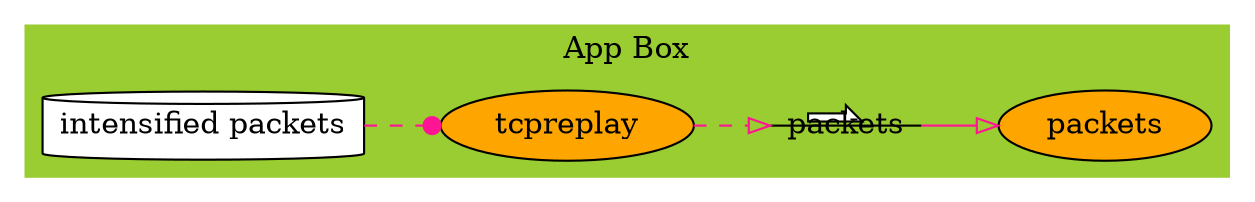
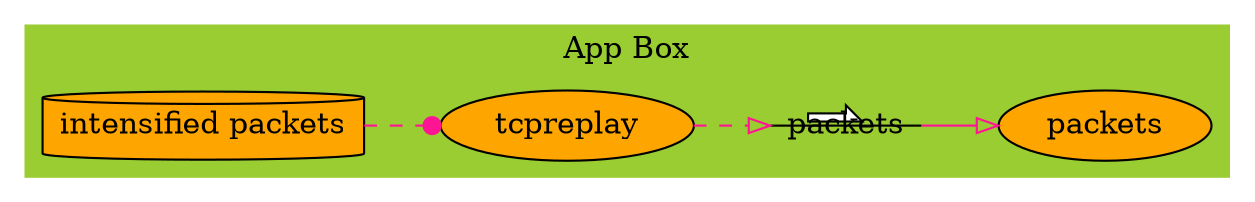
(203, 126) -> (203, 126)
